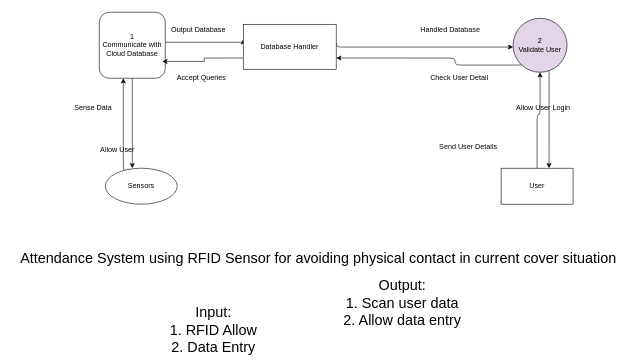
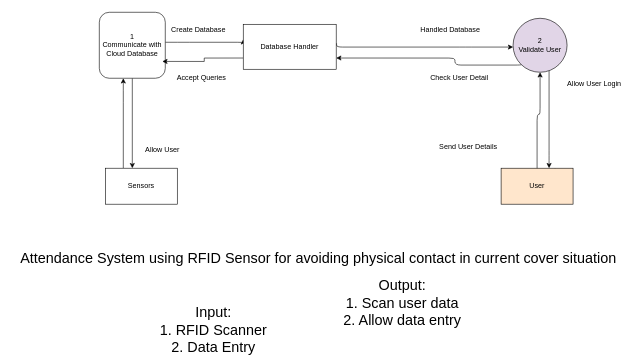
(199, 30) -> (199, 30)
(93, 108) -> none
(543, 108) -> (594, 84)
(117, 150) -> (162, 150)
(141, 186) -> (141, 186)
(537, 186) -> (537, 186)
(214, 330) -> (214, 330)
